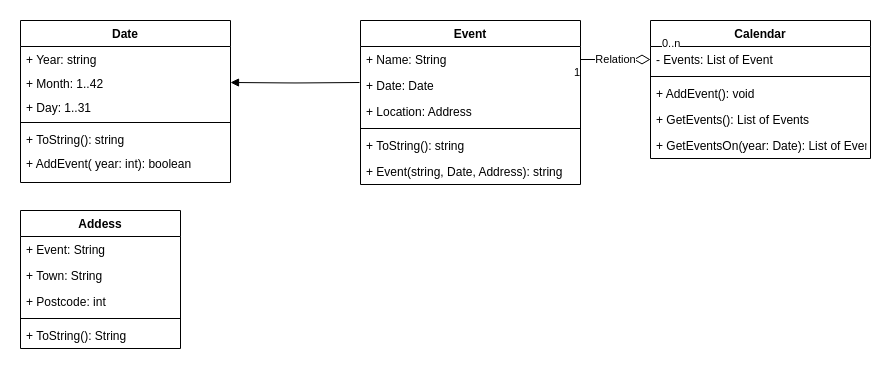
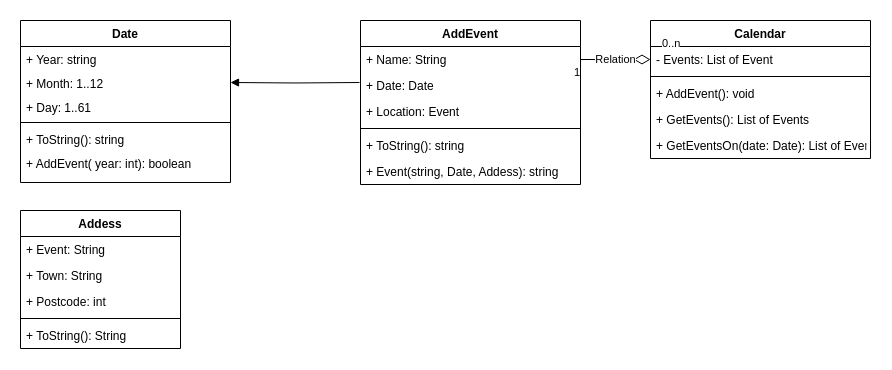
(470, 34) -> (470, 34)
(65, 84) -> (65, 84)
(59, 108) -> (59, 108)
(424, 112) -> (417, 112)
(781, 146) -> (781, 146)
(480, 172) -> (476, 172)
